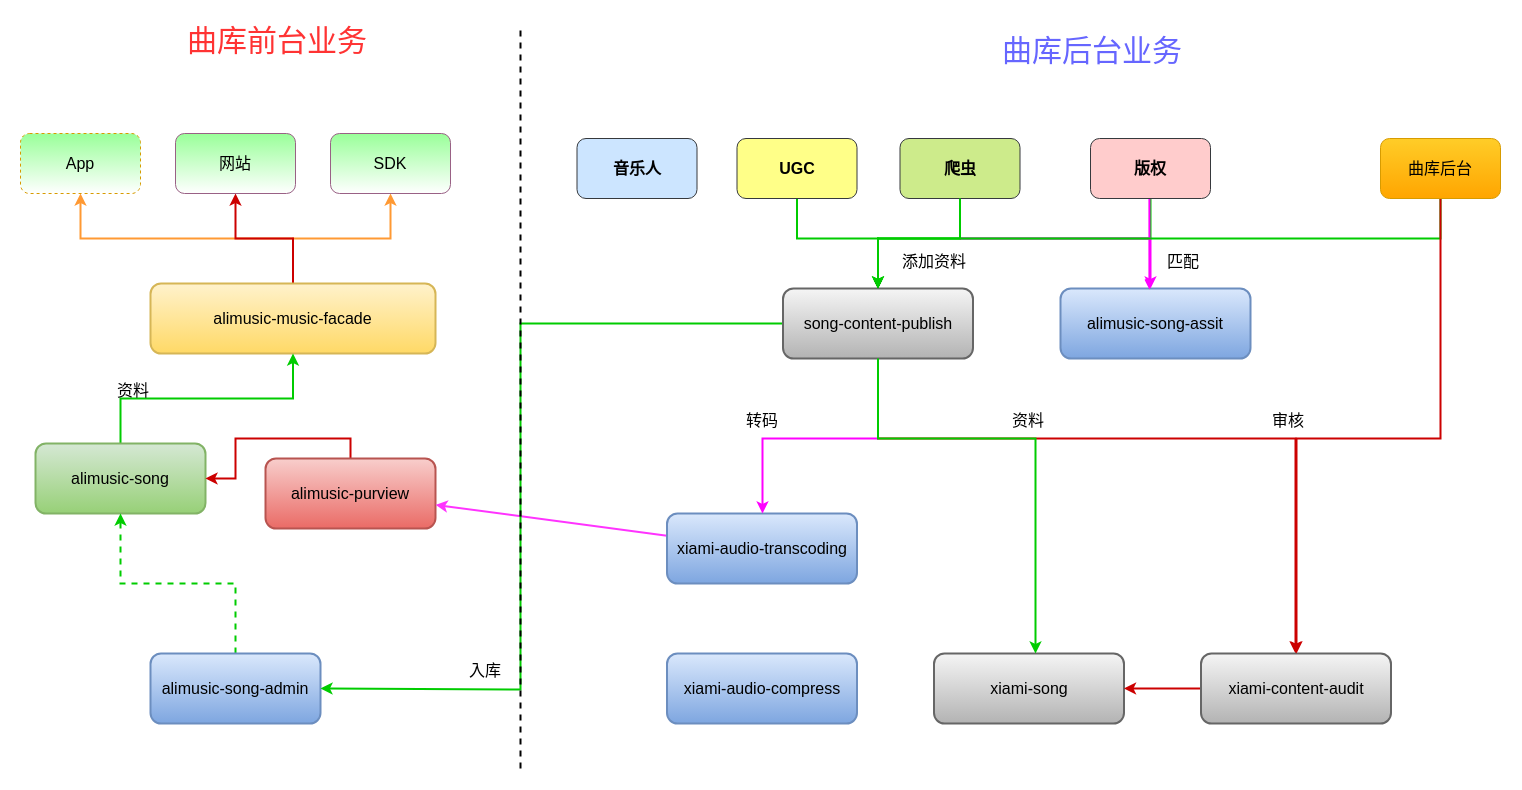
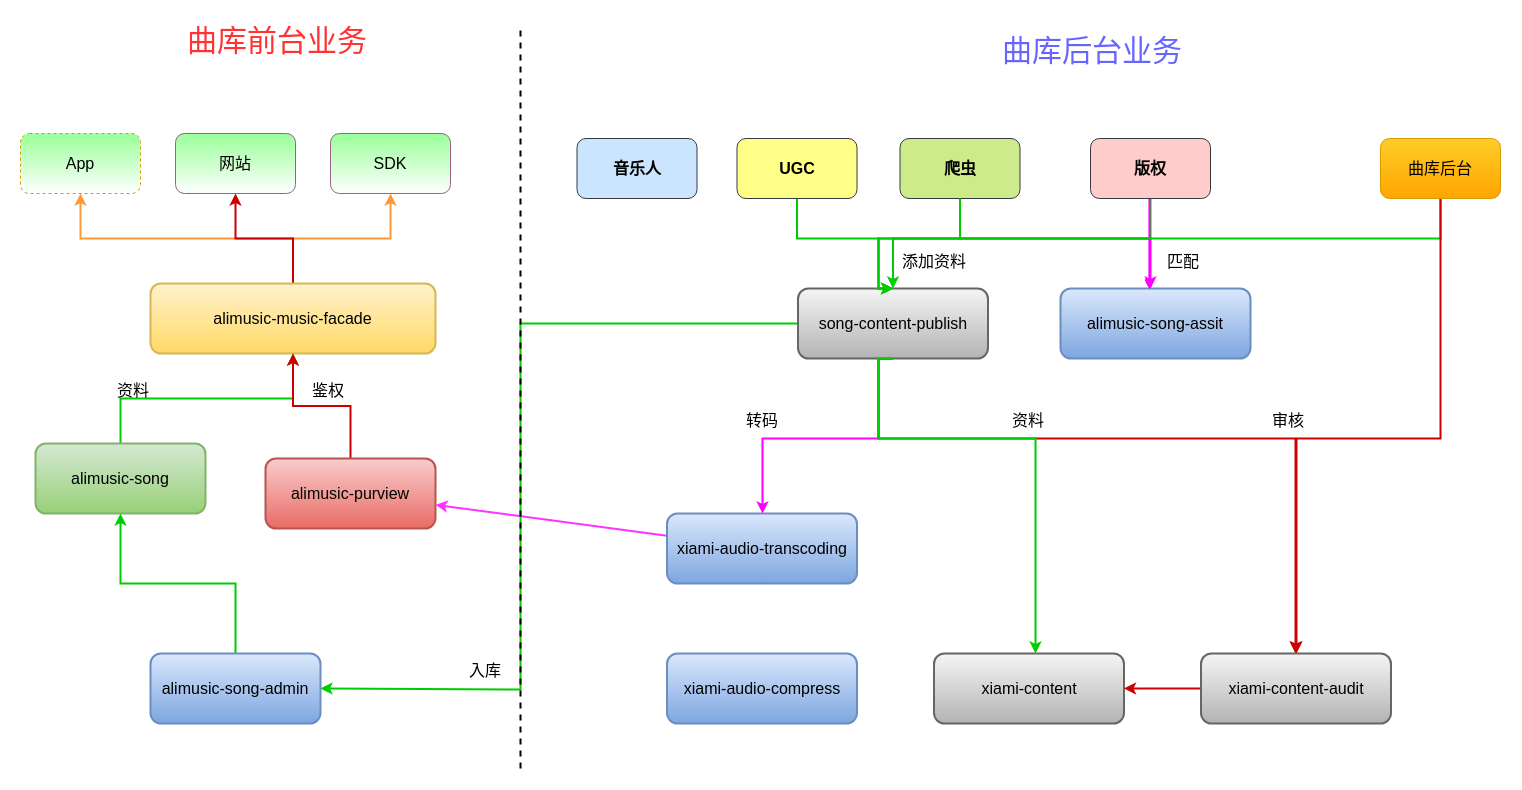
(878, 324) -> (893, 324)
none -> (336, 389)
(264, 439) -> (336, 406)
(184, 584) -> (184, 584)
(1030, 689) -> (1030, 689)
